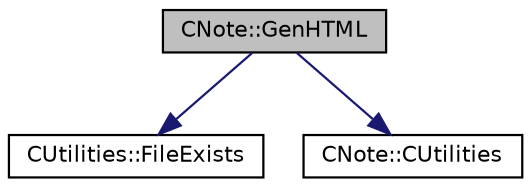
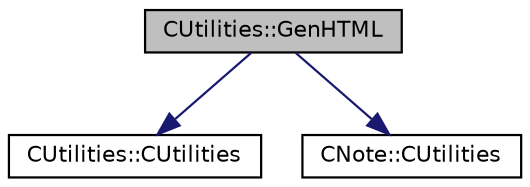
(275, 31) -> (273, 31)
(136, 156) -> (135, 156)
